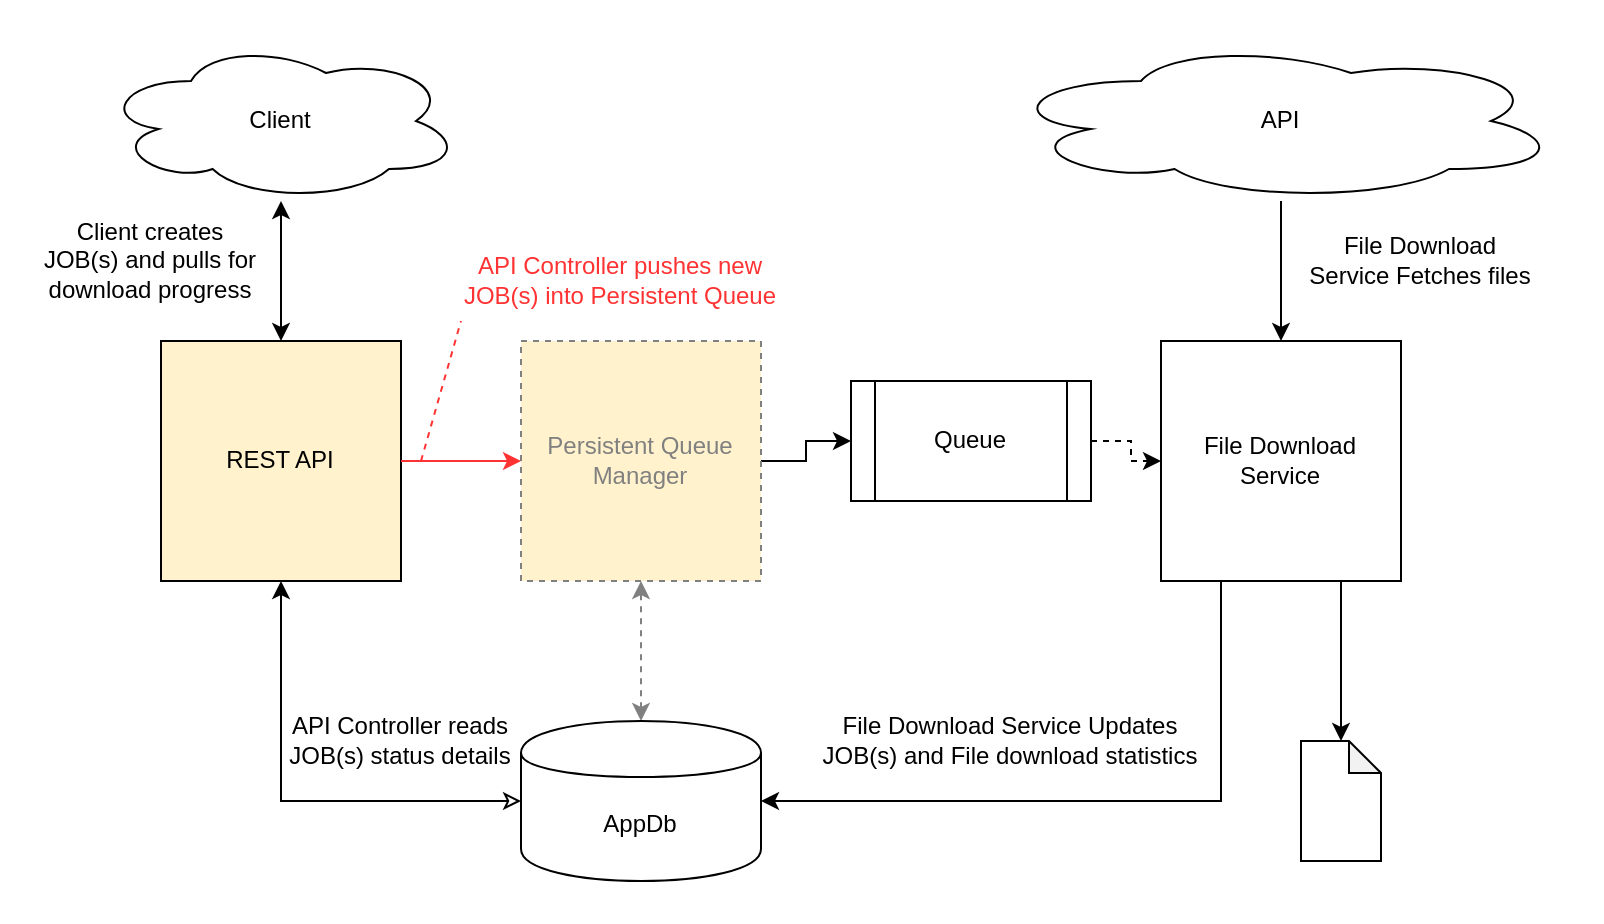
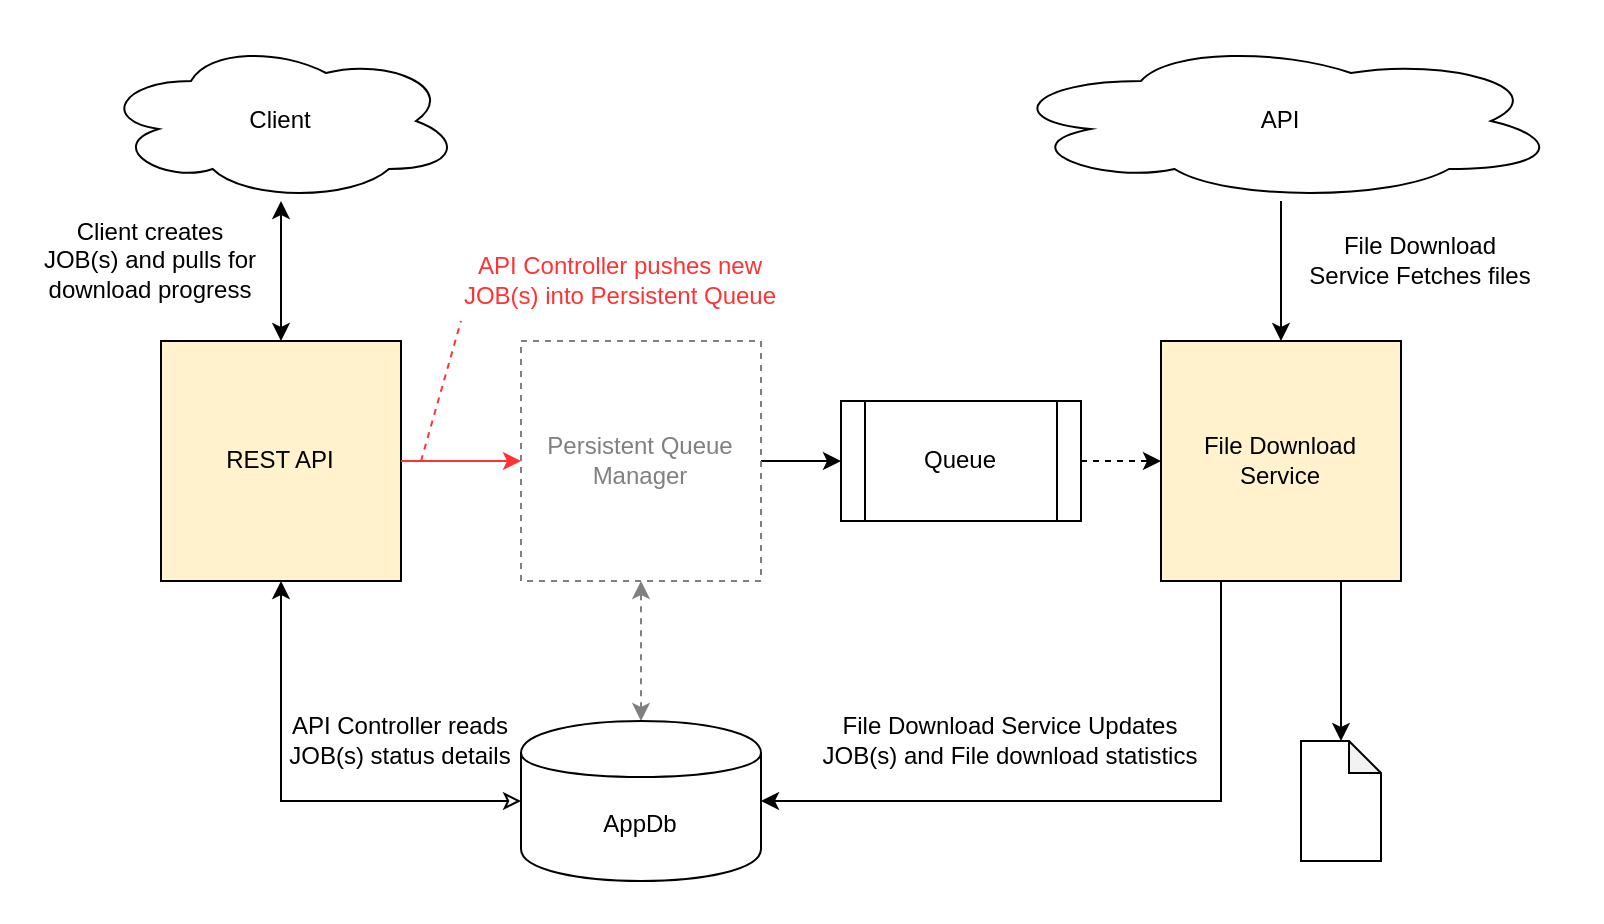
(971, 441) -> (961, 461)
(641, 461) -> (641, 461)
(1281, 461) -> (1281, 461)
